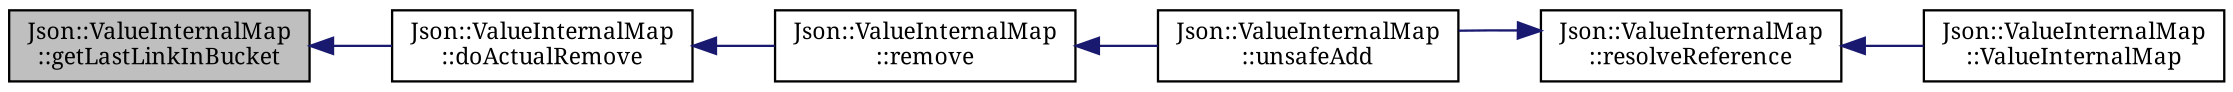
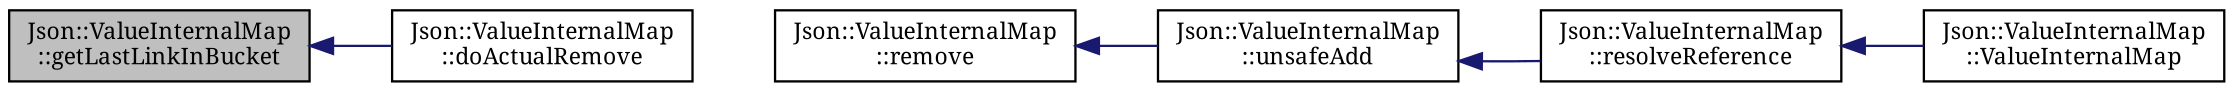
(1488, 30) -> (1511, 61)
(745, 46) -> none
